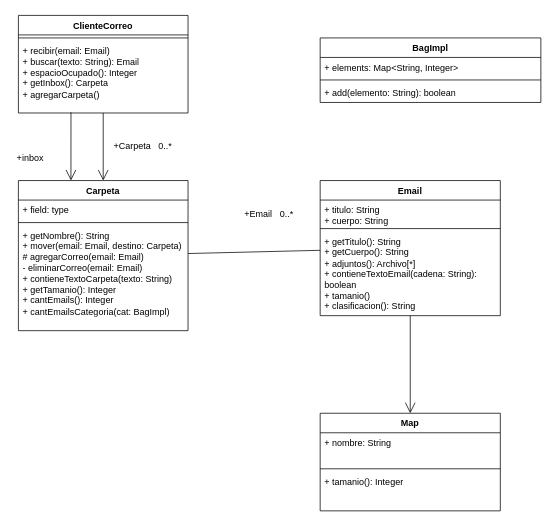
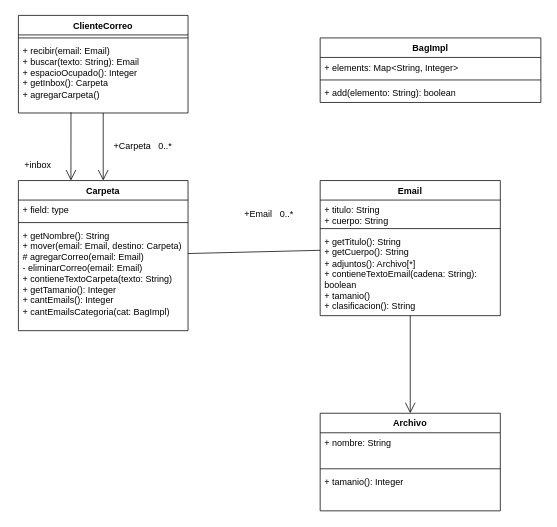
(30, 158) -> (38, 165)
(410, 424) -> (410, 424)
